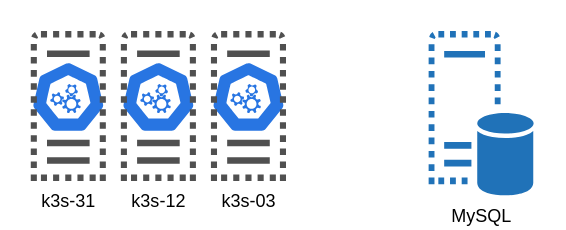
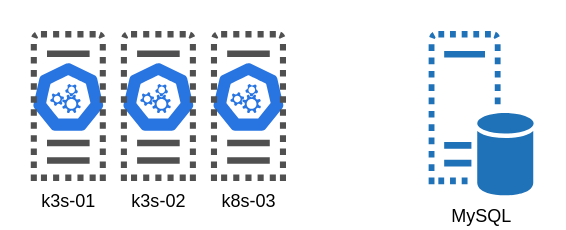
(69, 202) -> (69, 202)
(159, 202) -> (159, 202)
(249, 202) -> (249, 202)
